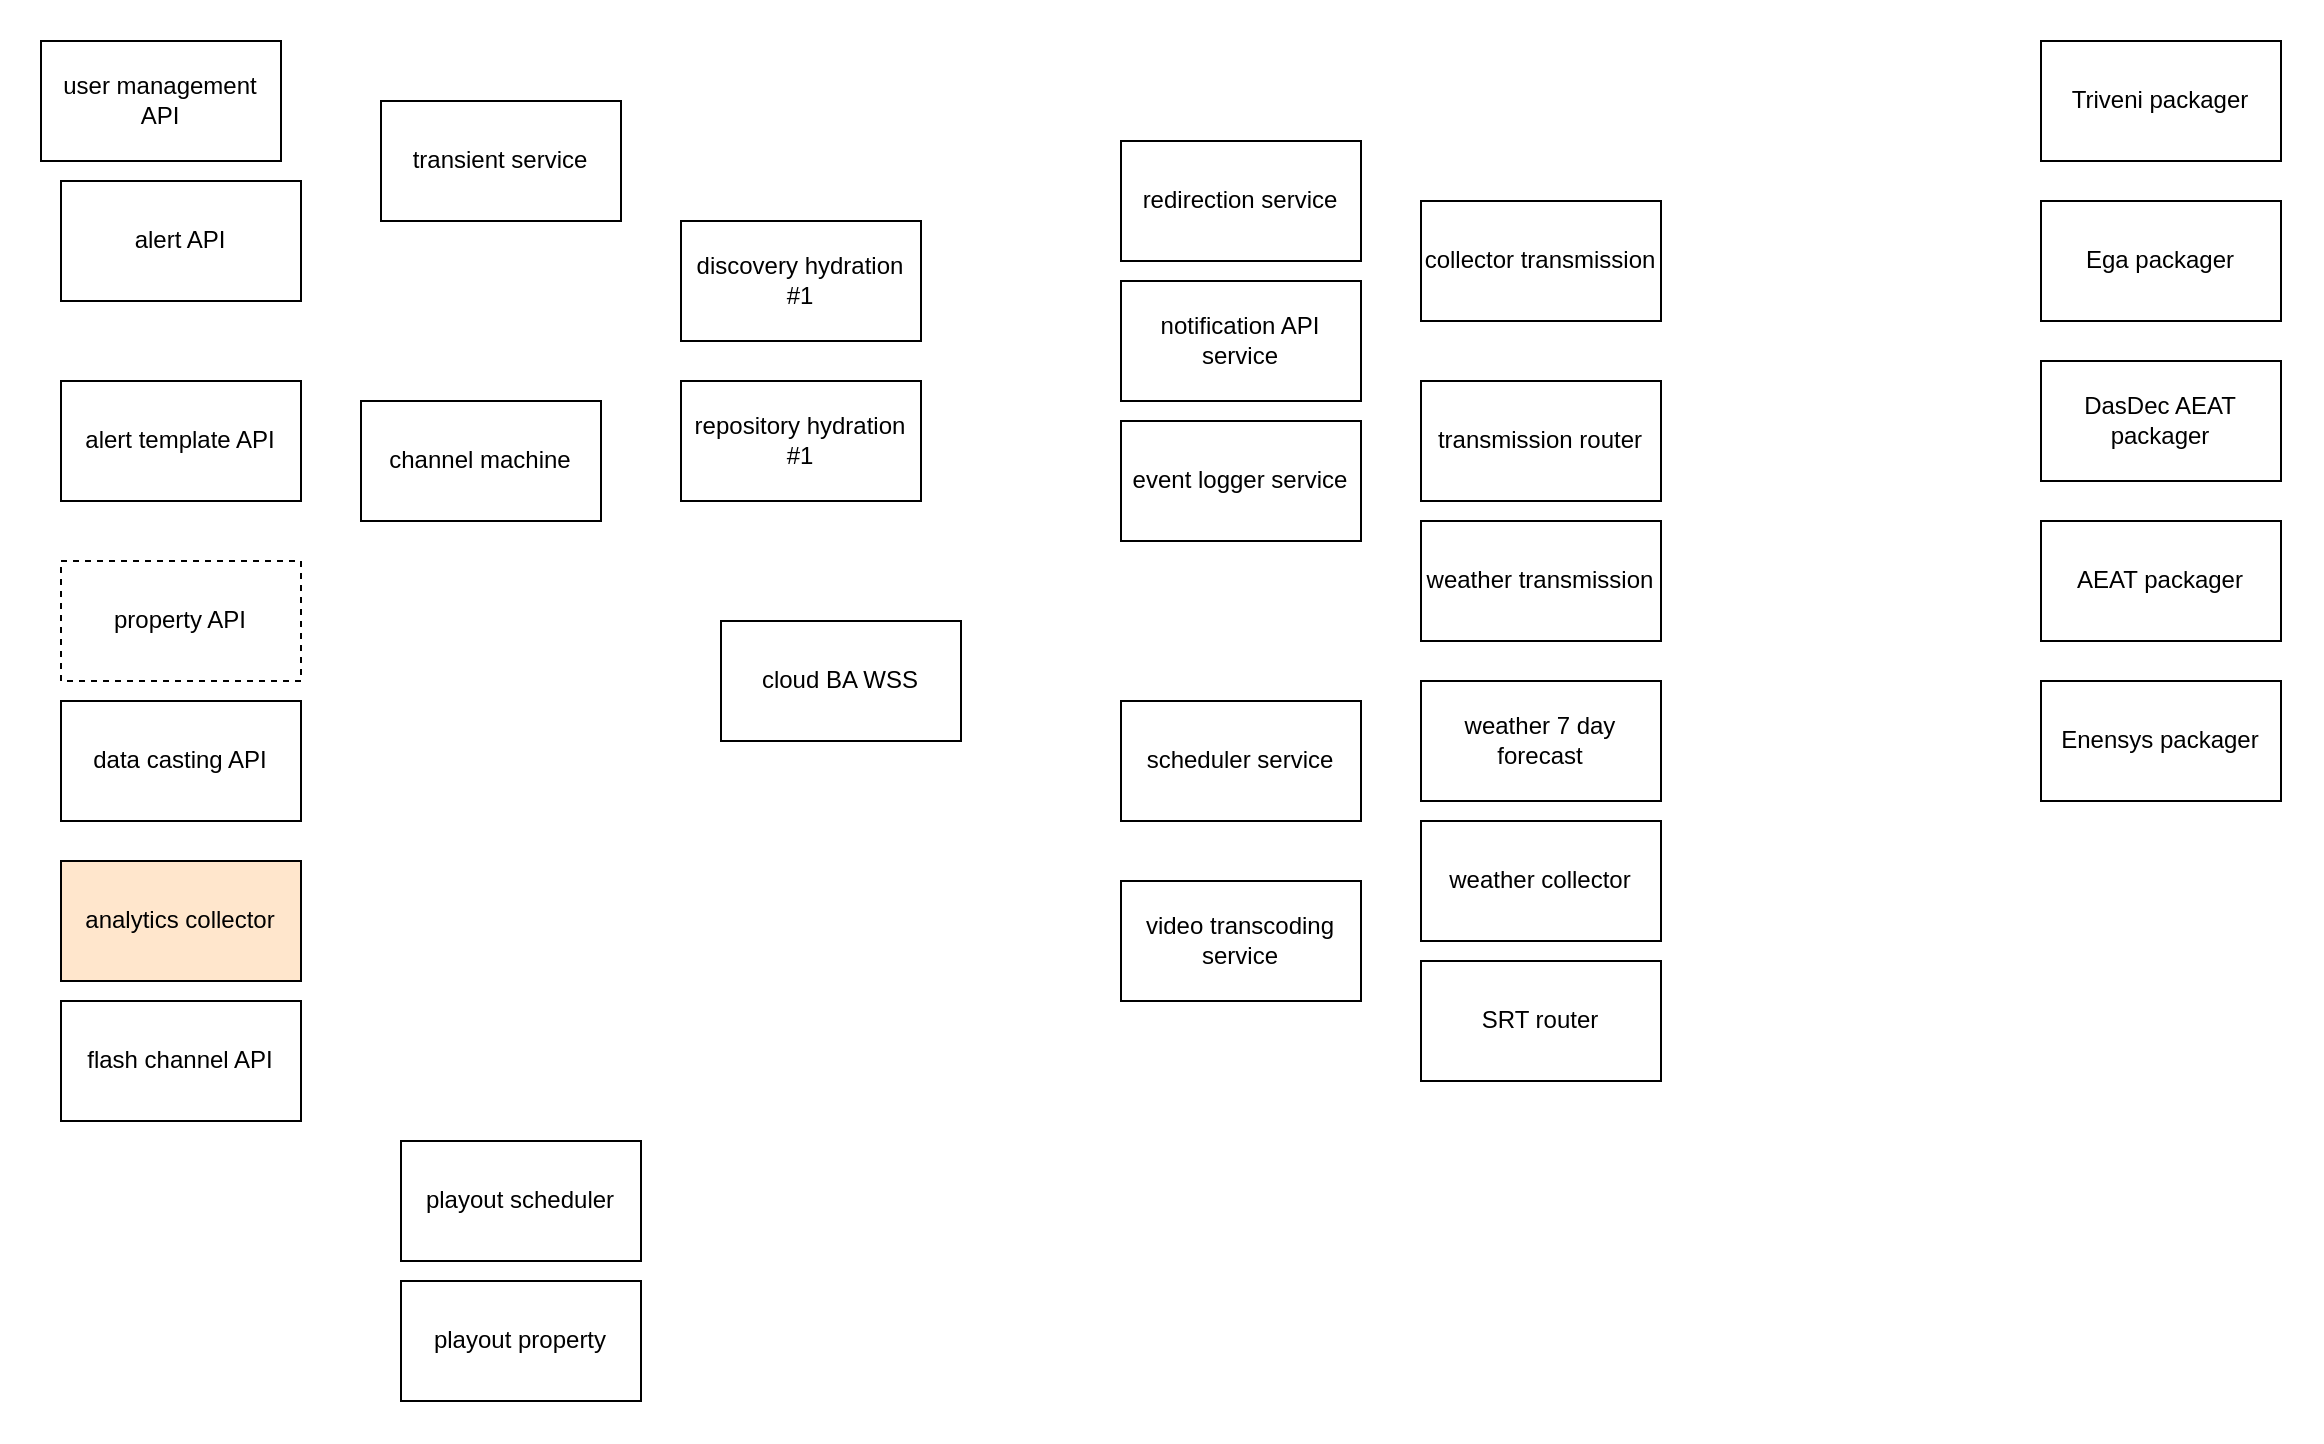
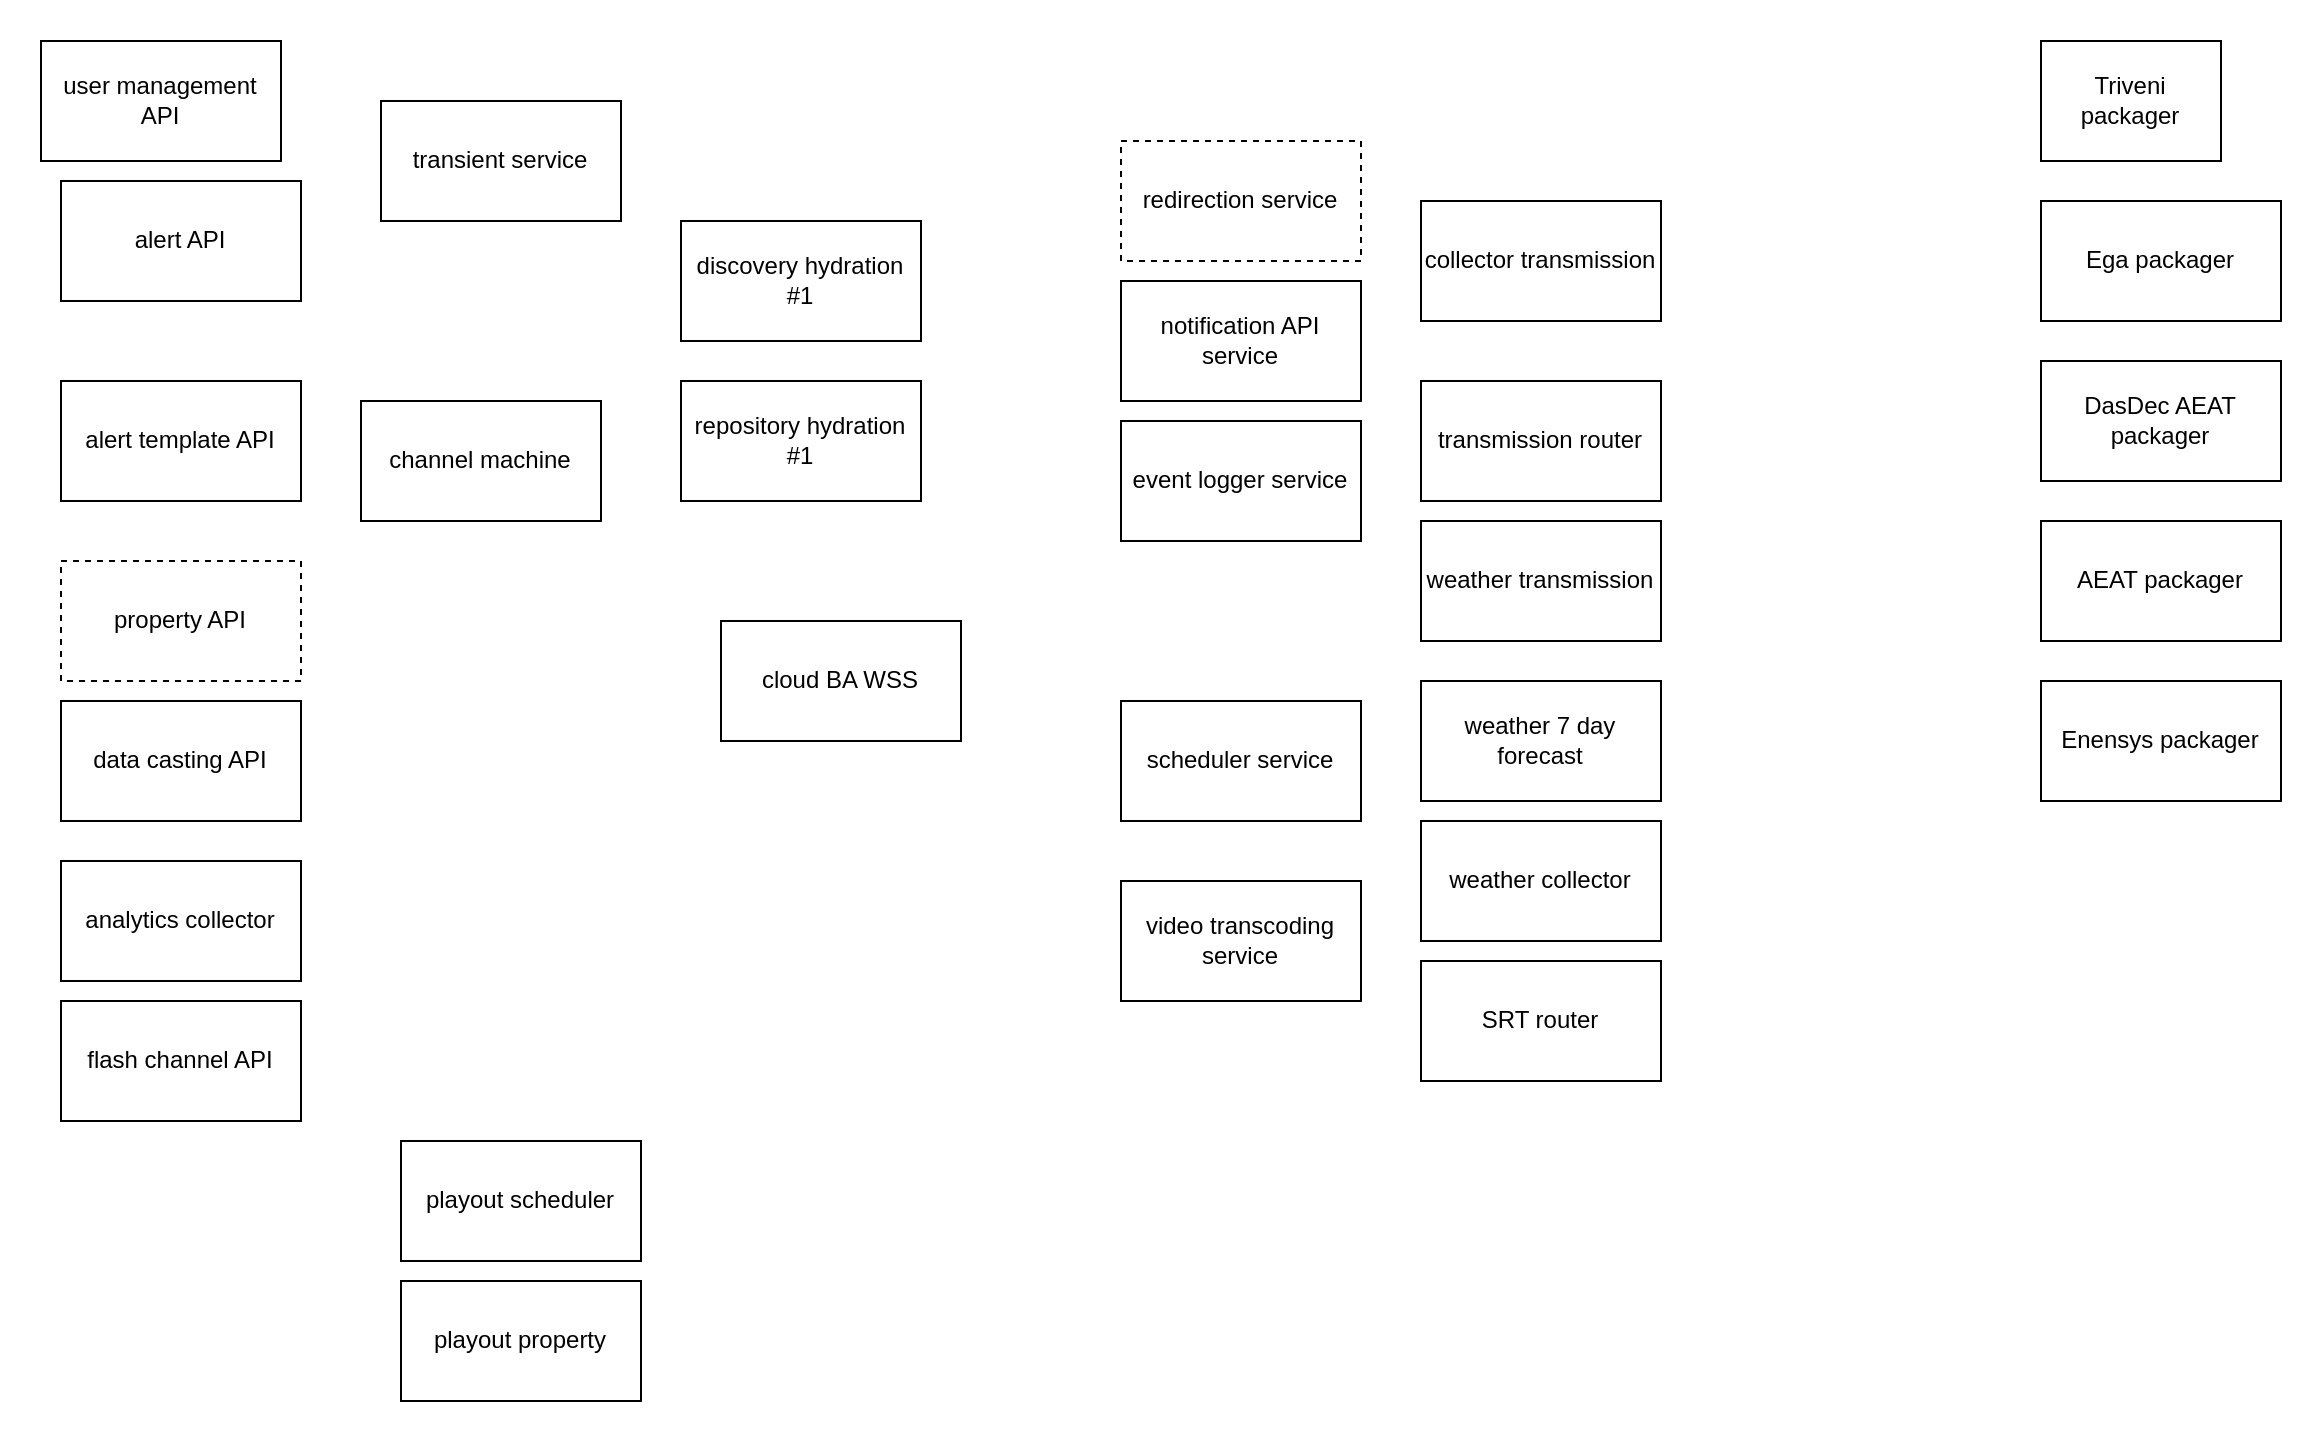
(2161, 101) -> (2131, 101)
(1241, 201) -> (1241, 201)
(181, 921) -> (181, 921)
